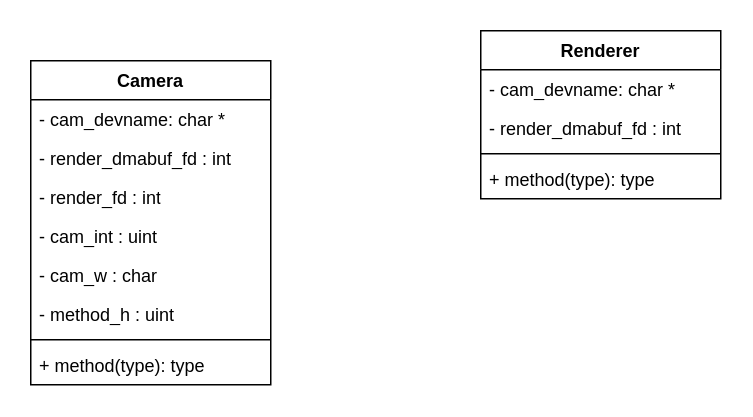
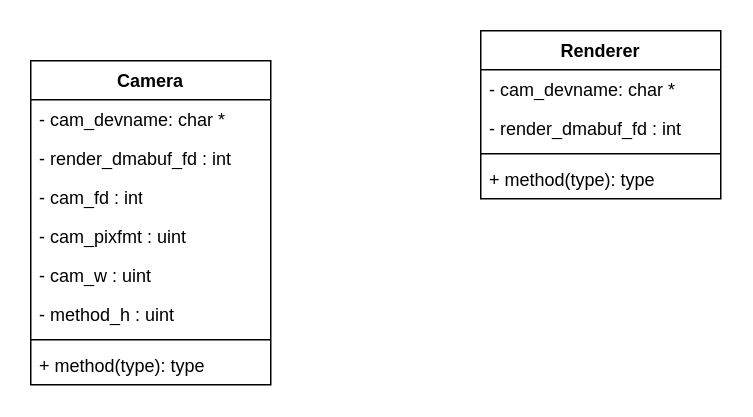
(114, 199) -> (99, 199)
(106, 238) -> (121, 238)
(101, 277) -> (99, 277)
